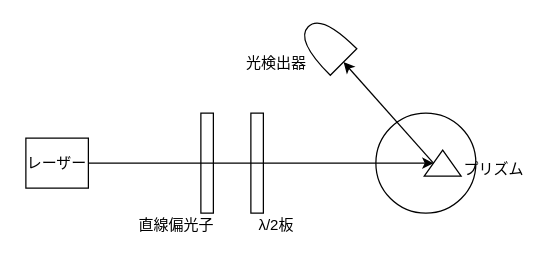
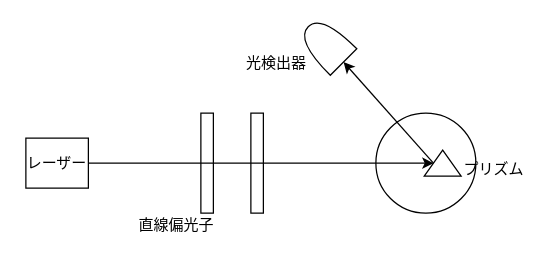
(276, 226) -> none
